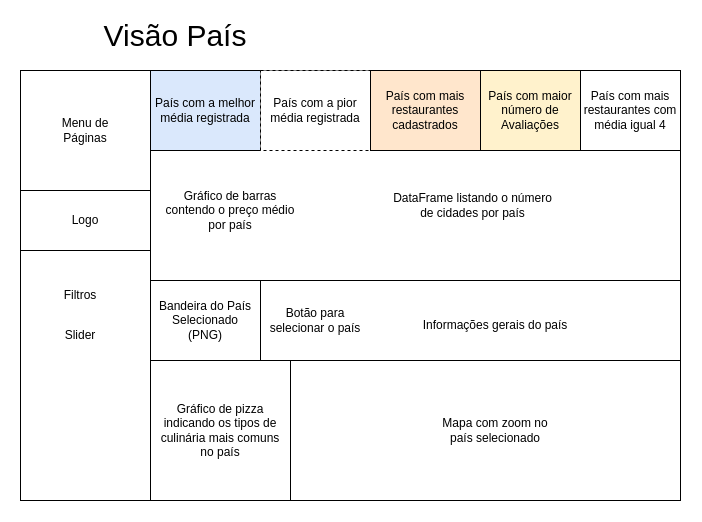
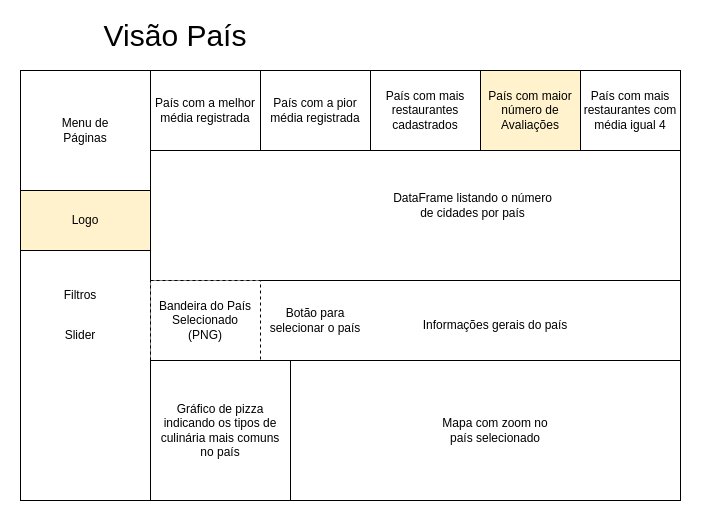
(206, 111) -> (206, 111)
(316, 111) -> (316, 111)
(426, 111) -> (426, 111)
(231, 211) -> none
(86, 221) -> (86, 221)
(206, 321) -> (206, 321)
